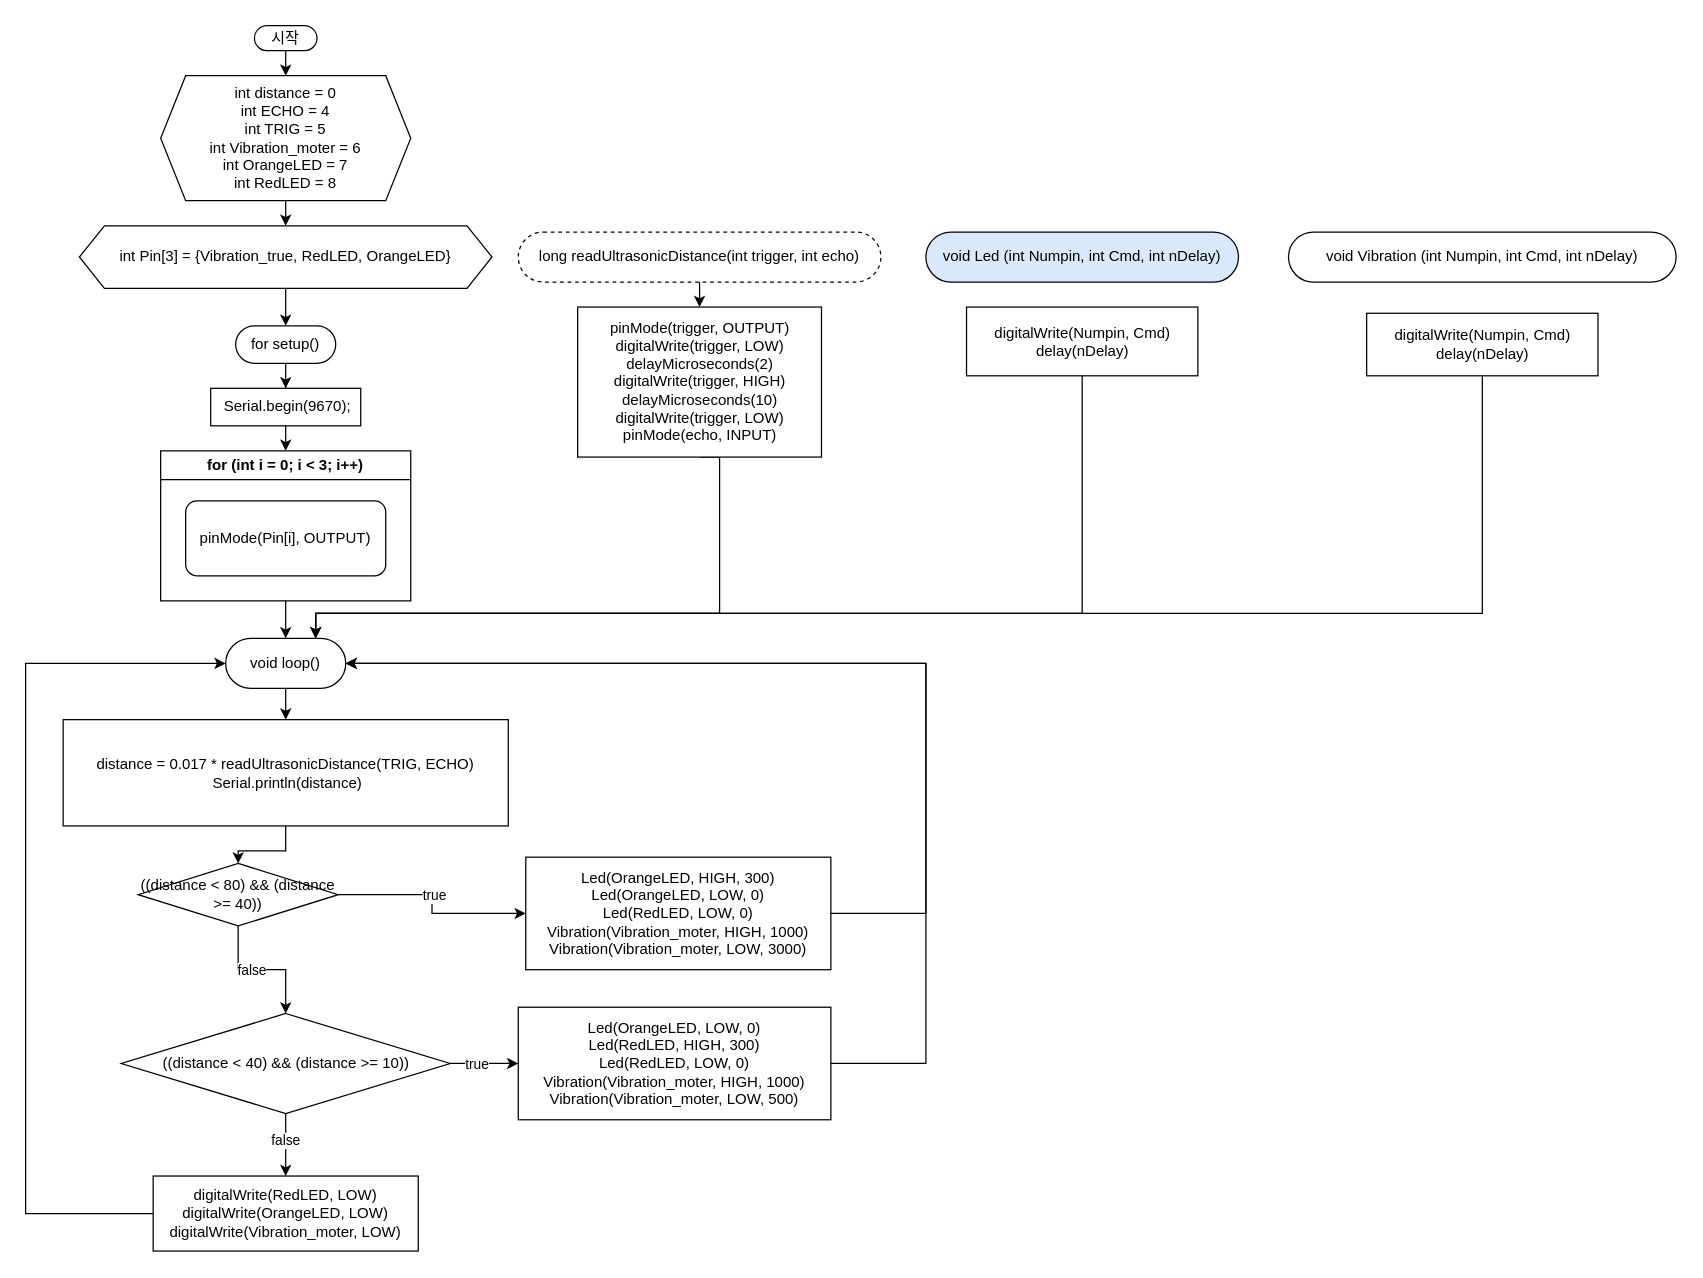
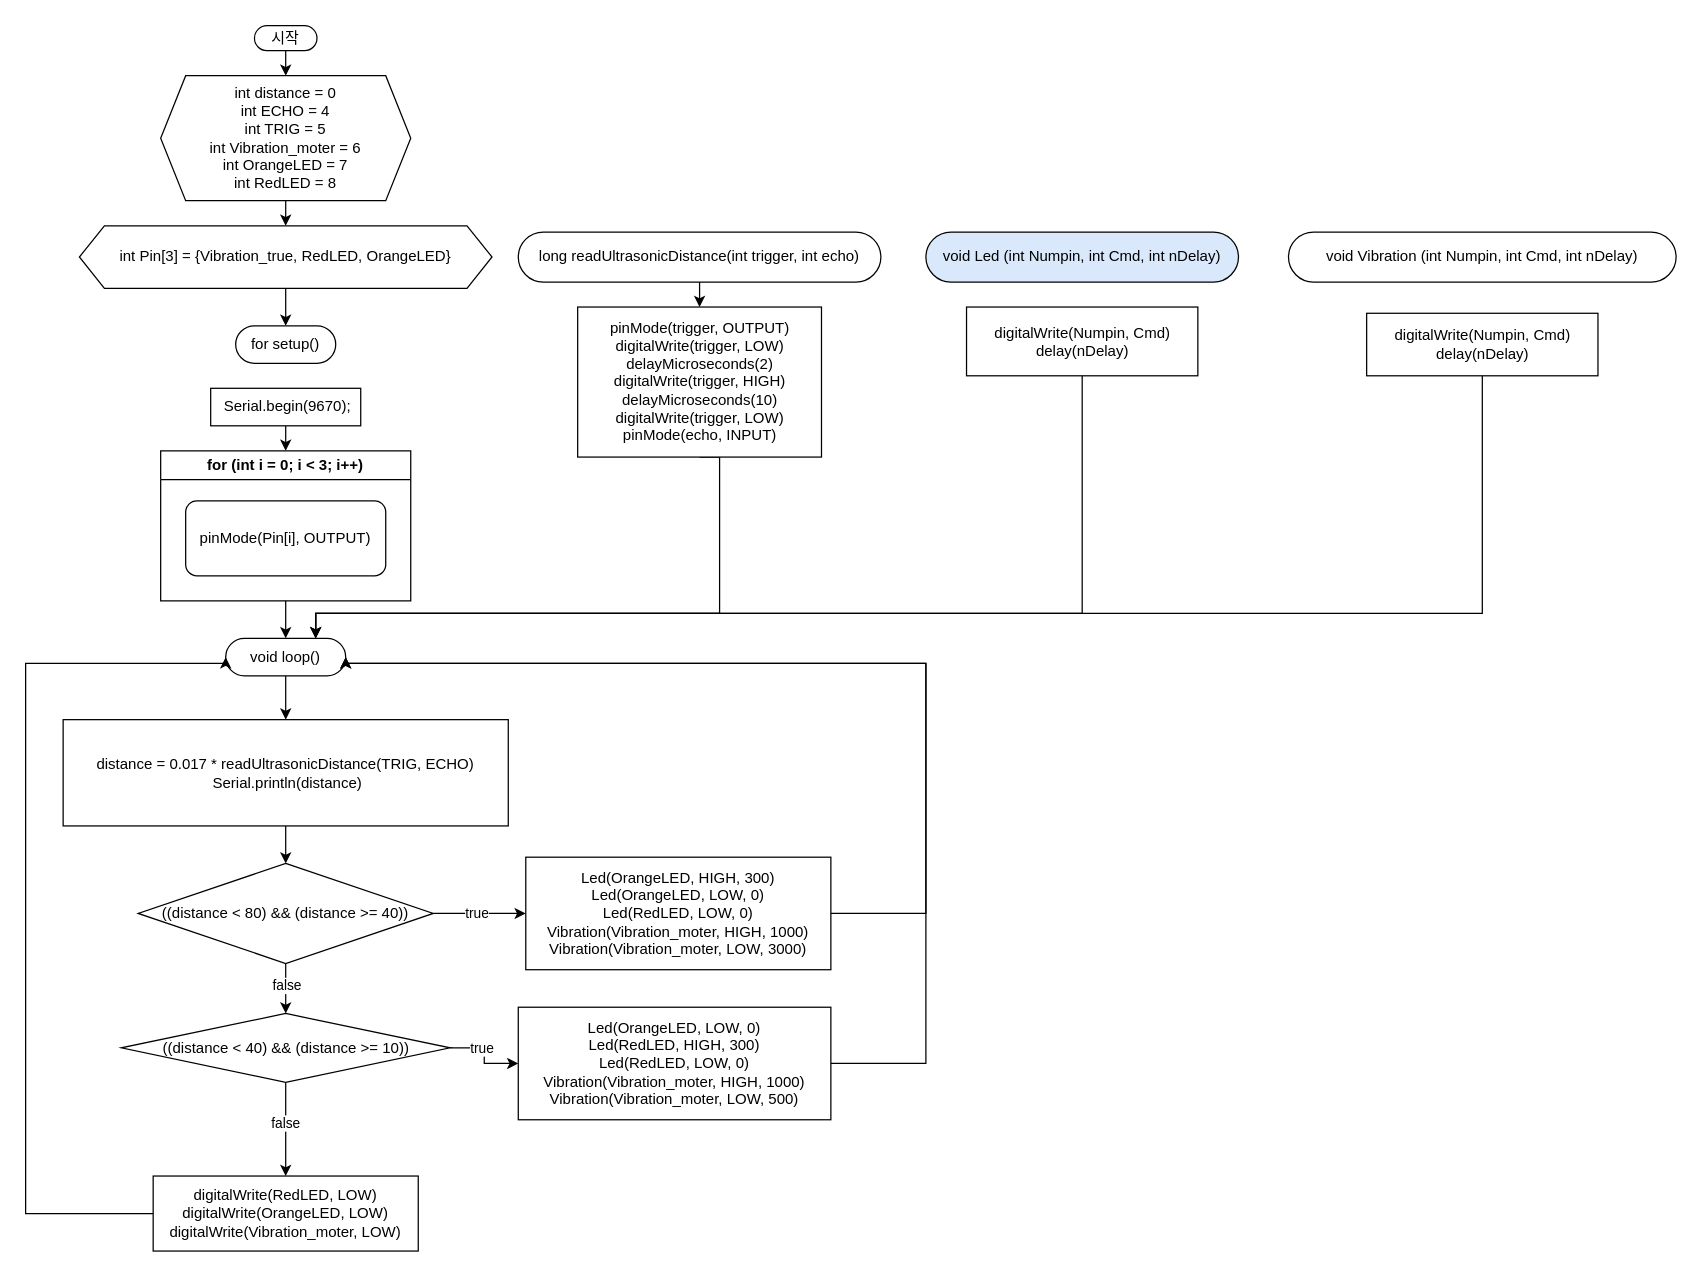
(699, 257) -> (699, 257)
(286, 380) -> none
(286, 663) -> (286, 657)
(238, 894) -> (286, 913)
(286, 1063) -> (286, 1048)
